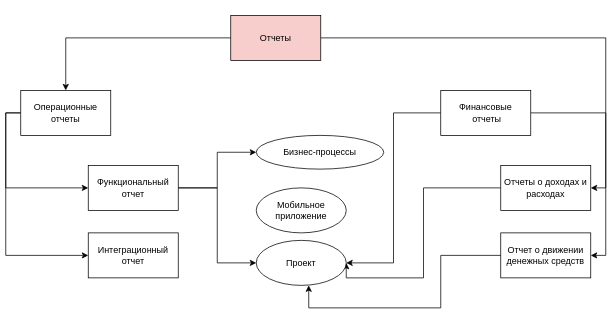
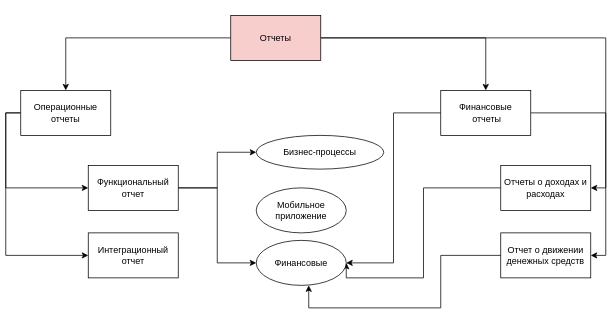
none -> (486, 62)
(301, 263) -> (301, 263)
